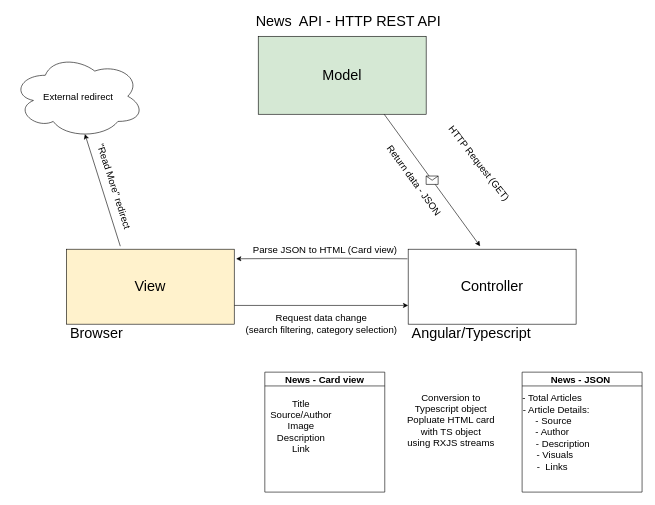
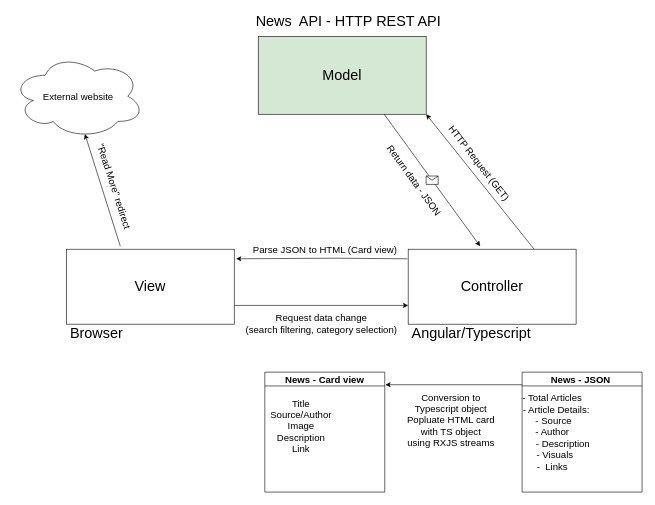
(78, 96) -> (78, 96)
none -> (482, 184)
(150, 287) -> (150, 287)
none -> (390, 385)
